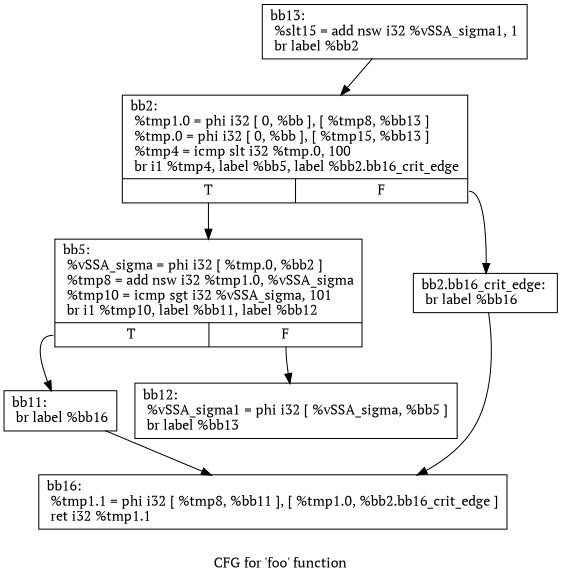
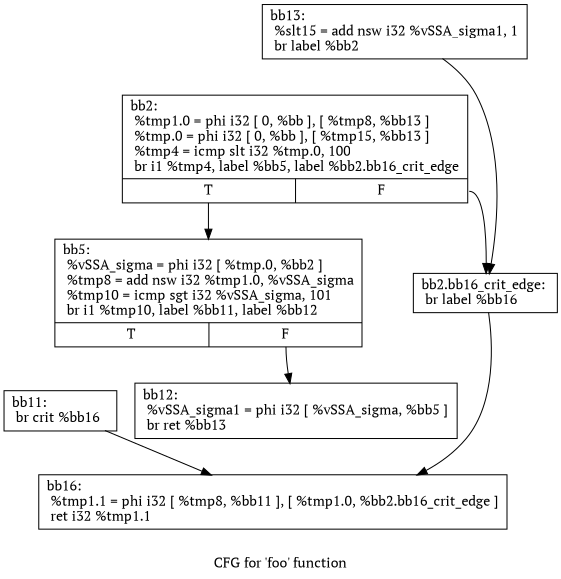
(360, 73) -> (494, 153)
(41, 355) -> none
(60, 418) -> (56, 418)
(191, 425) -> (185, 425)
